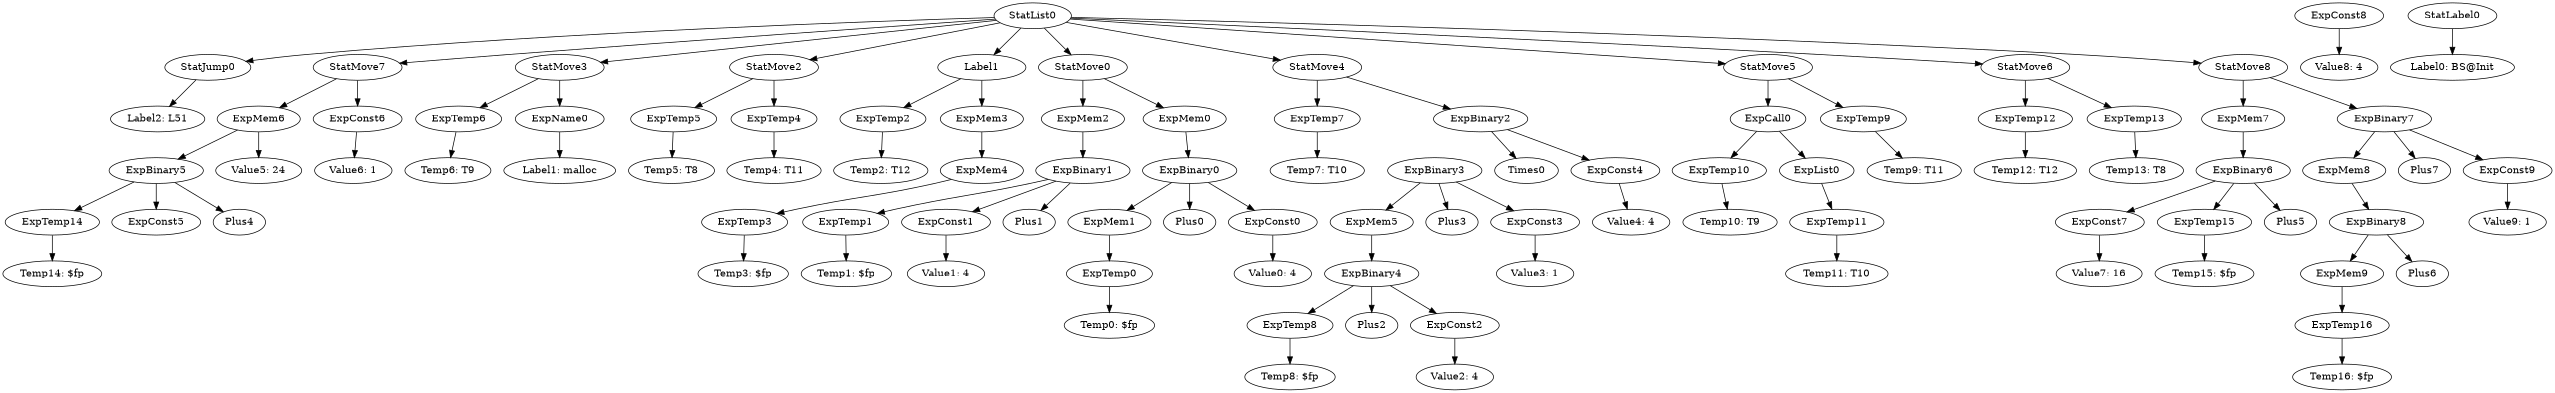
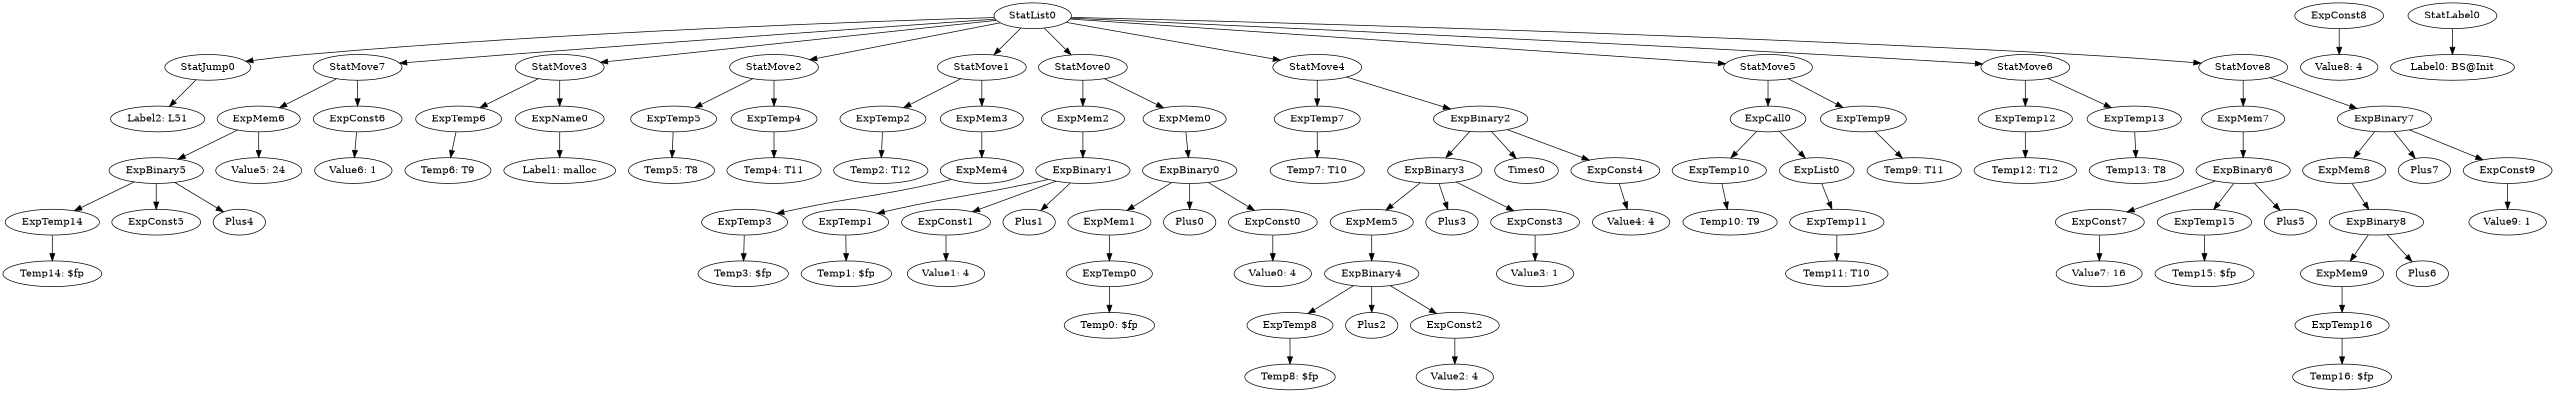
(982, 67) -> (982, 67)
none -> (1460, 142)
